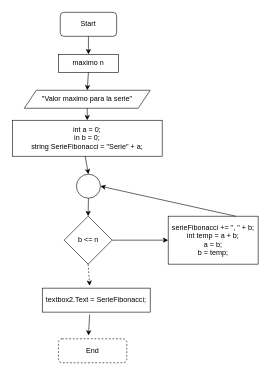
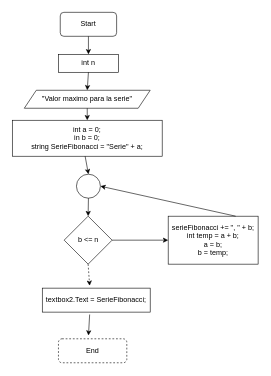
(89, 63) -> (89, 63)
